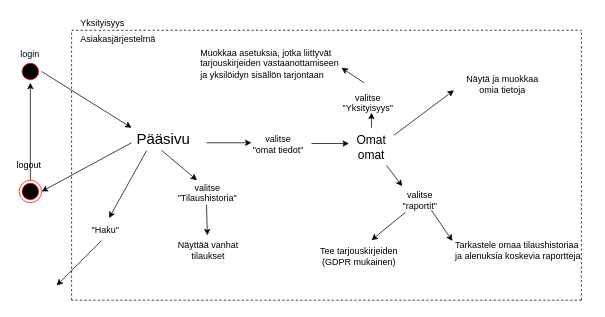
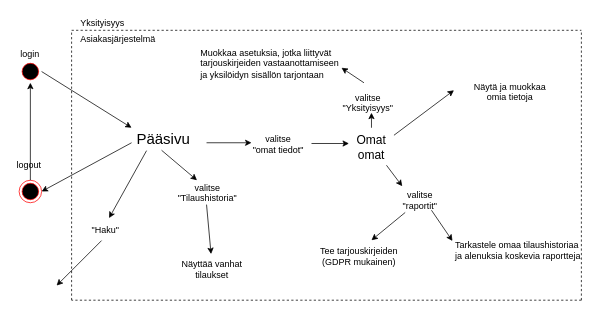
(507, 83) -> (514, 90)
(210, 249) -> (214, 268)
